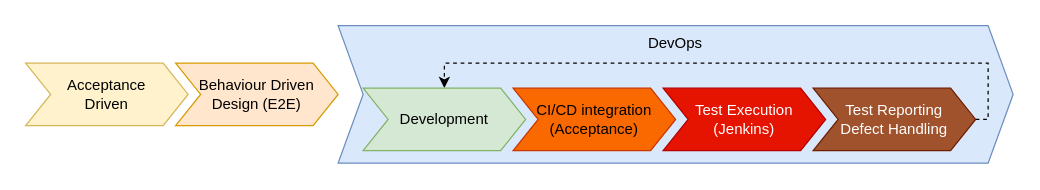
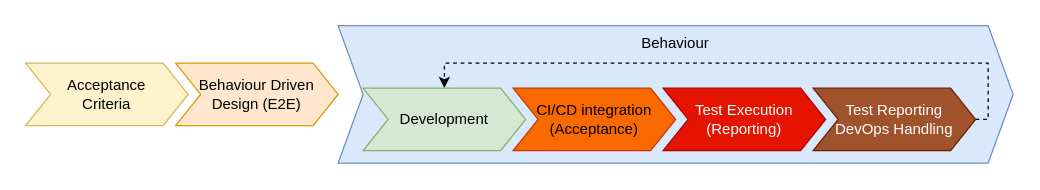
(676, 43) -> (676, 43)
(107, 94) -> (107, 94)
(744, 119) -> (744, 119)
(894, 119) -> (894, 119)
